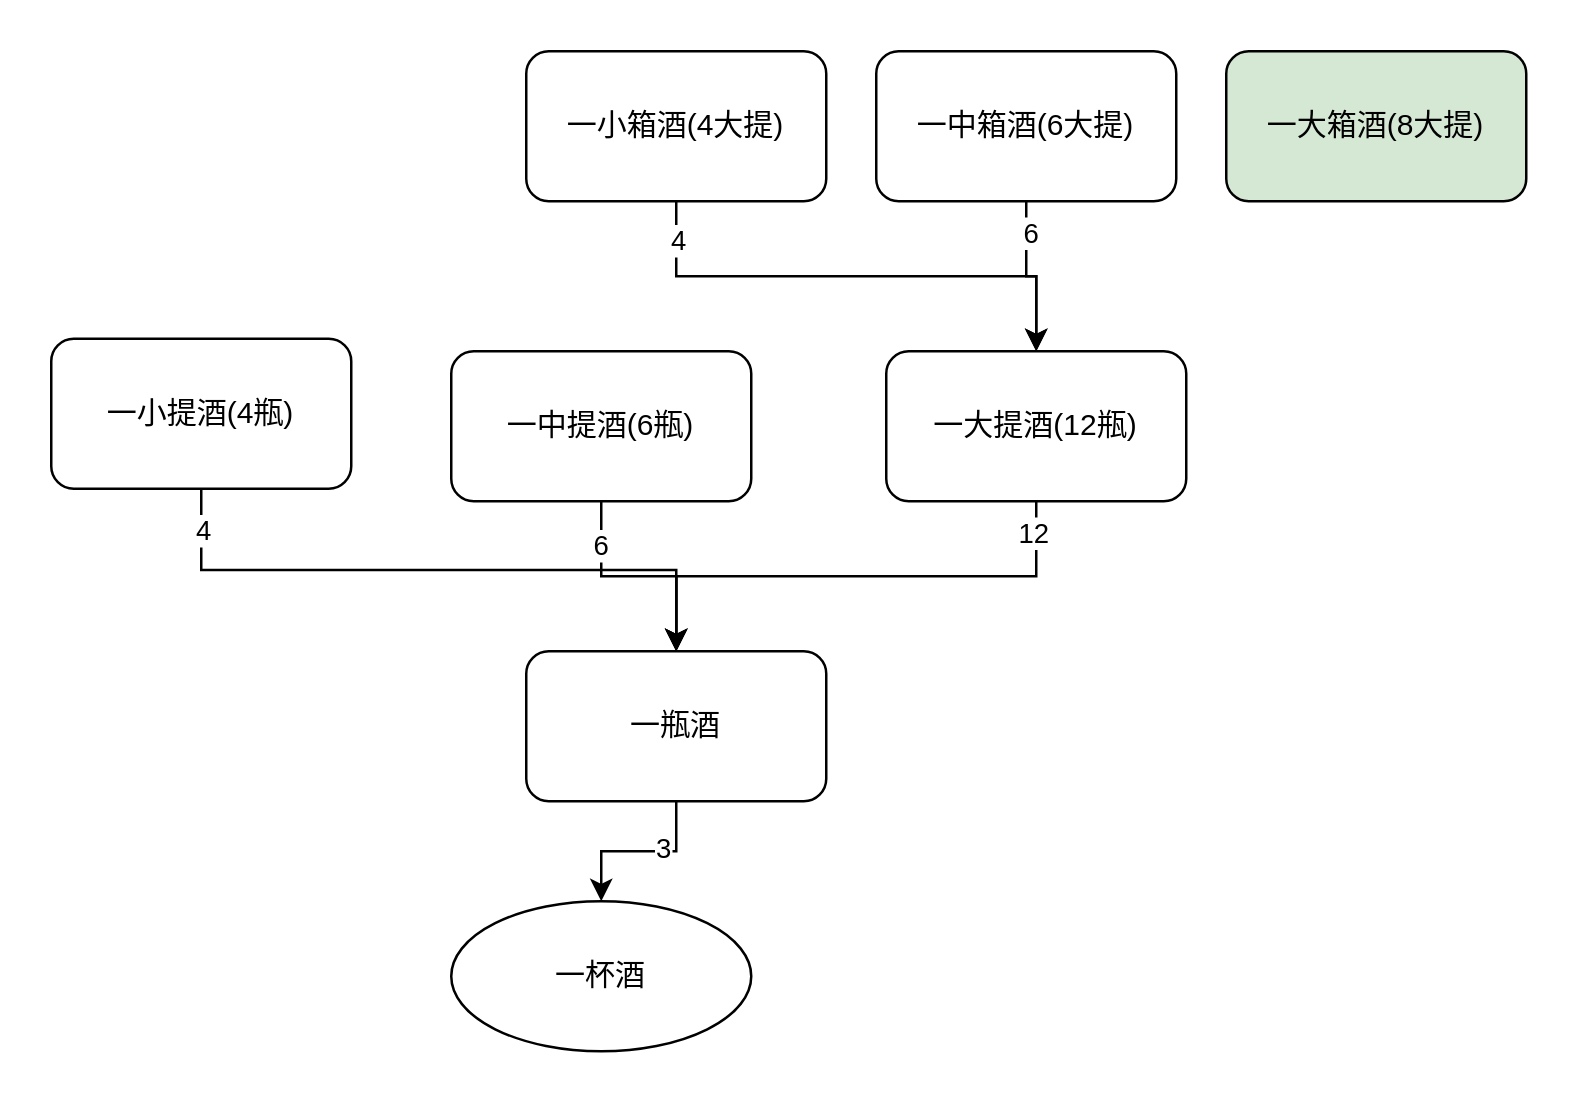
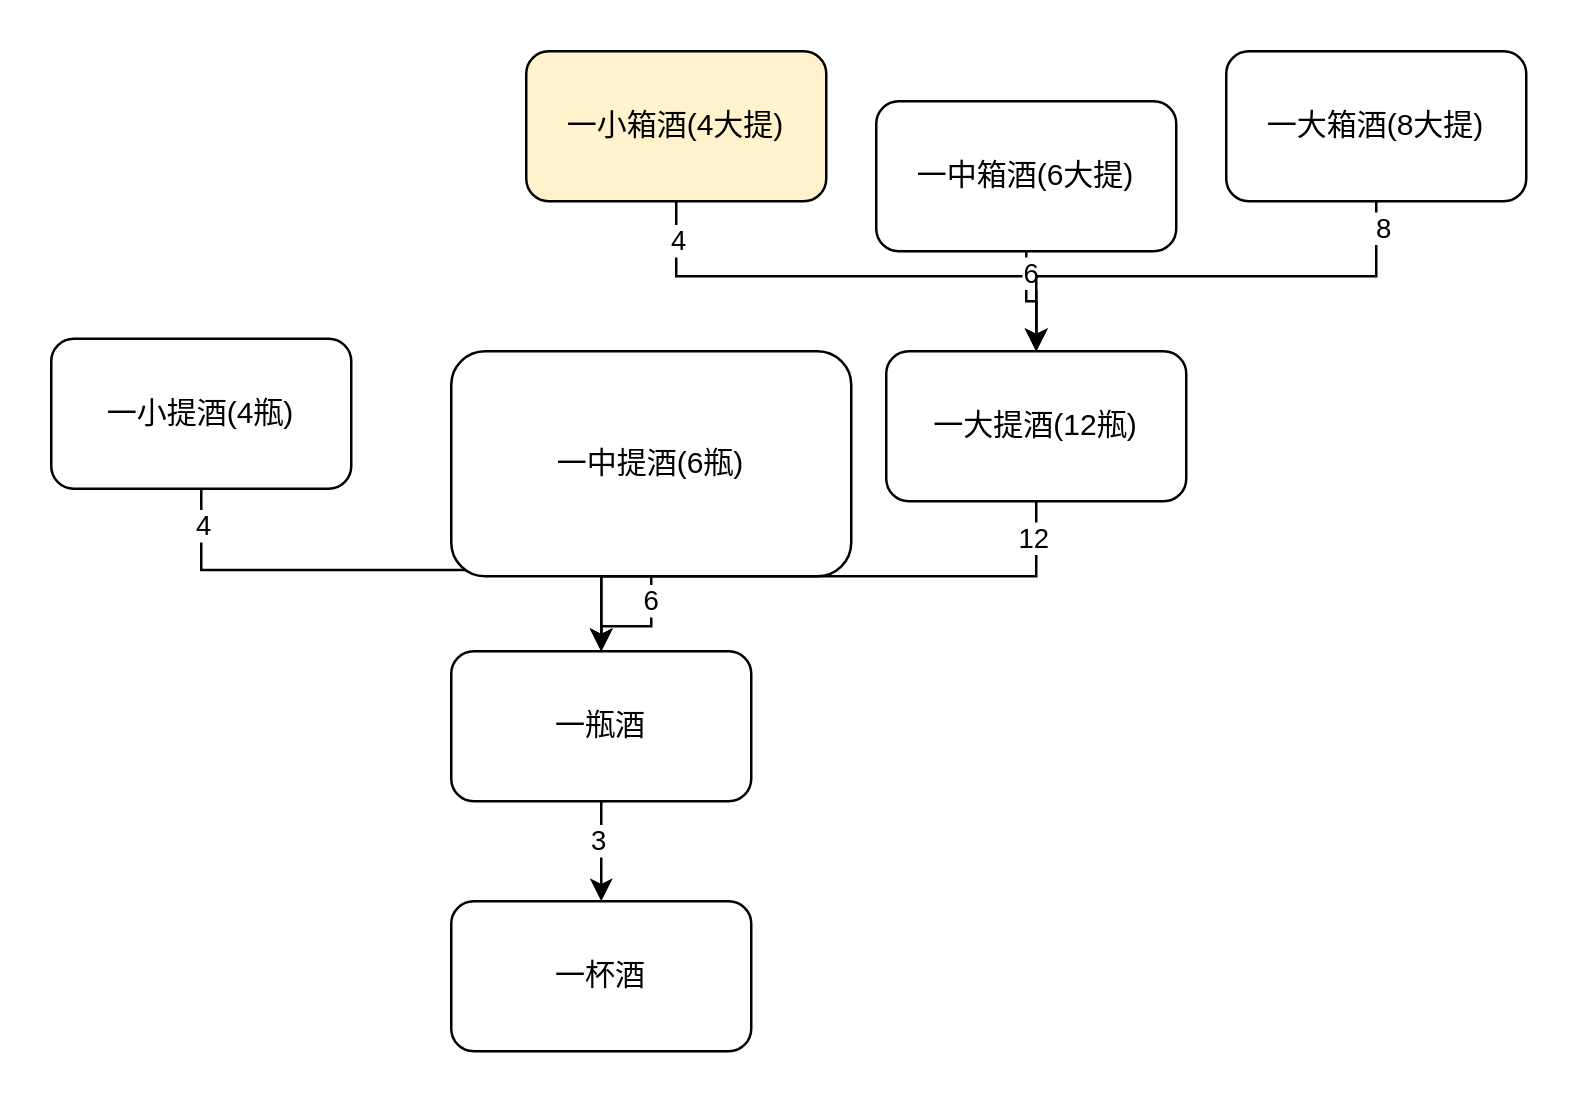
(676, 126) -> (676, 126)
(1026, 126) -> (1026, 176)
(1376, 126) -> (1376, 126)
none -> (1246, 276)
(601, 426) -> (651, 464)
(676, 726) -> (601, 726)
(601, 976) -> (601, 976)
